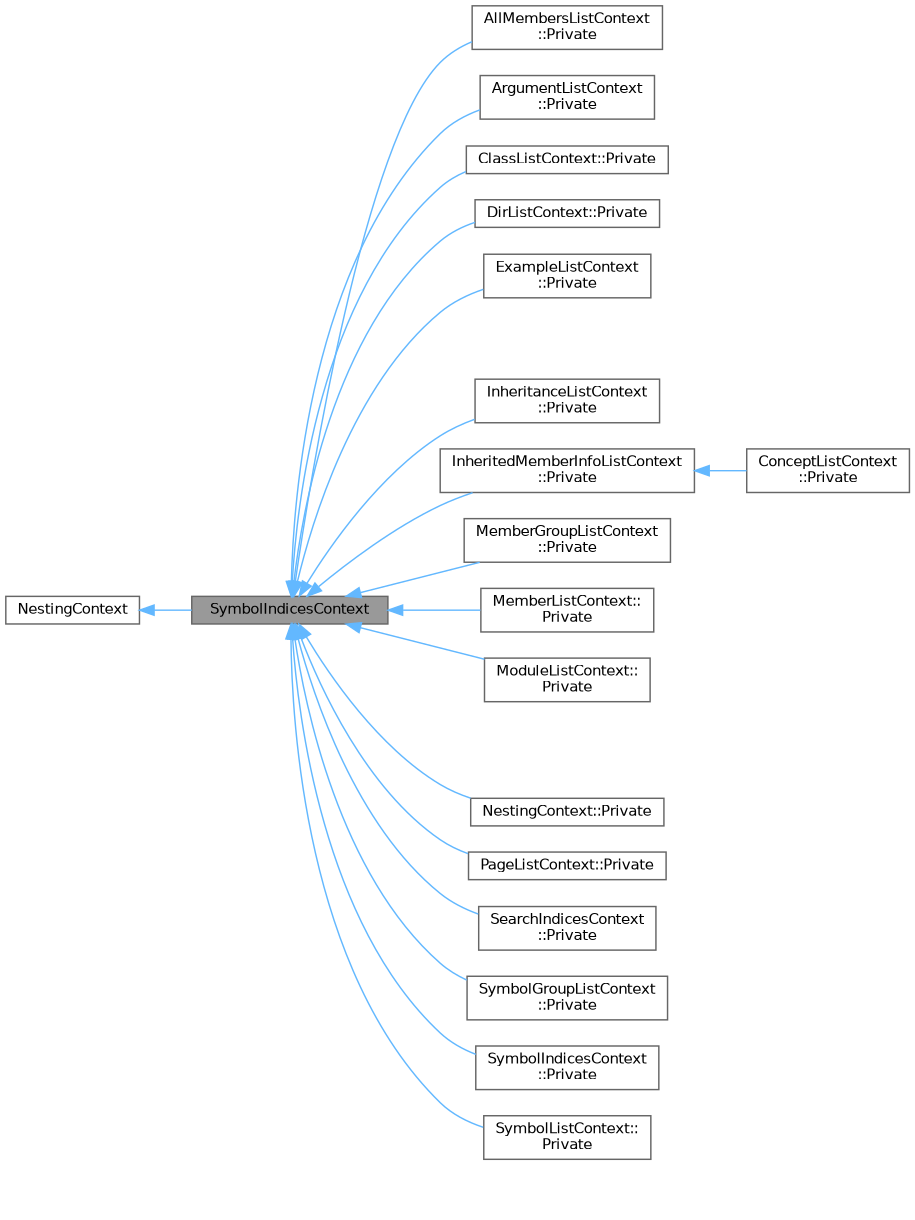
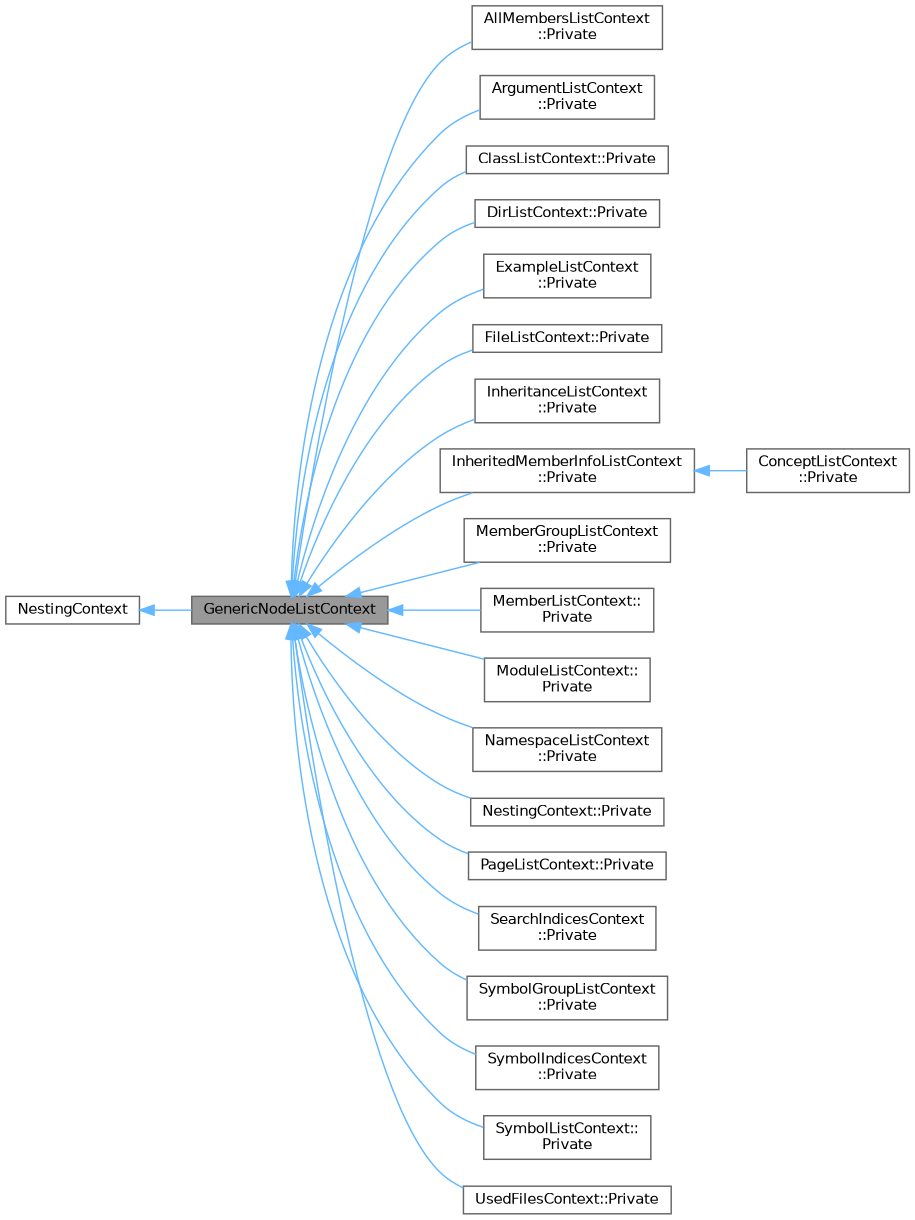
none -> (567, 338)
(290, 610) -> (290, 610)
none -> (567, 750)
none -> (567, 1200)
